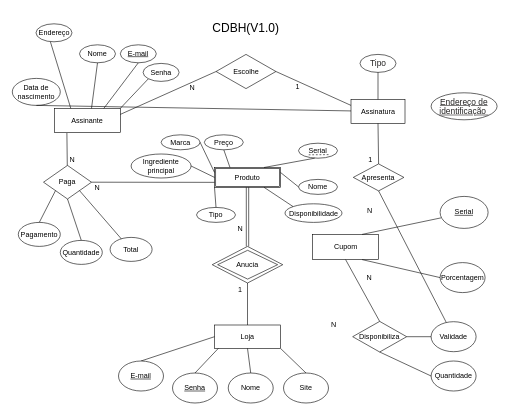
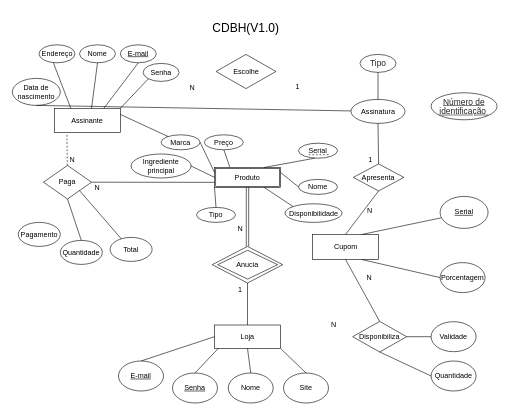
(54, 33) -> (57, 54)
(313, 88) -> none
(168, 93) -> (144, 125)
(464, 107) -> (464, 107)
(378, 111) -> (378, 111)
(67, 149) -> (67, 149)
(47, 207) -> none
(412, 257) -> (362, 213)
